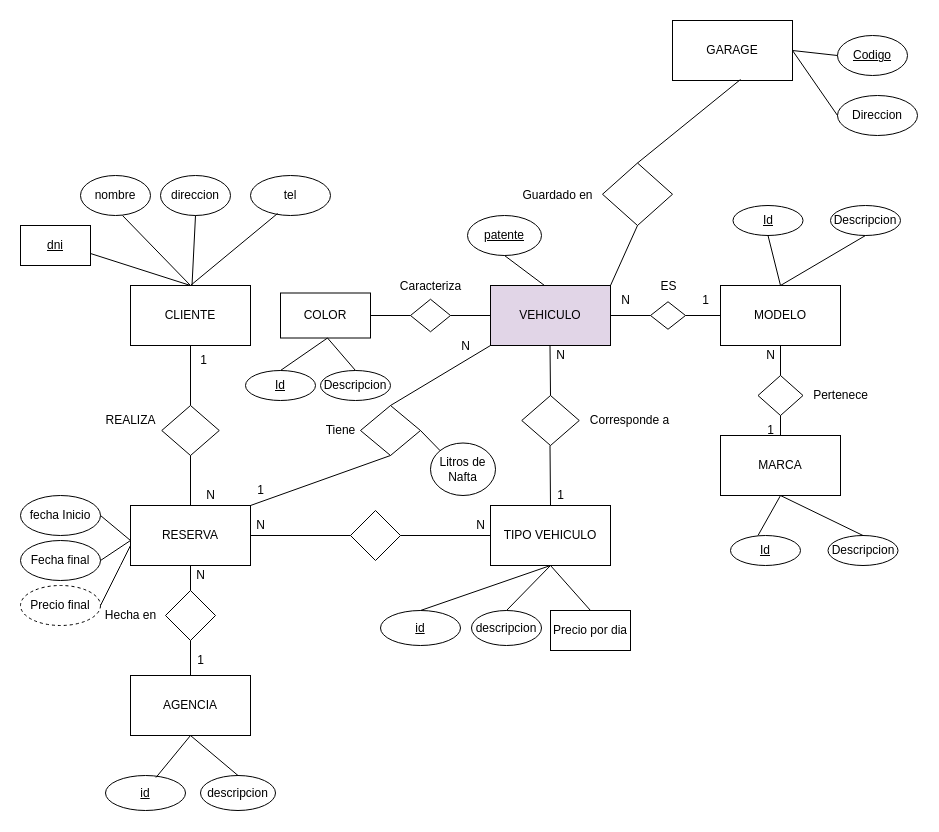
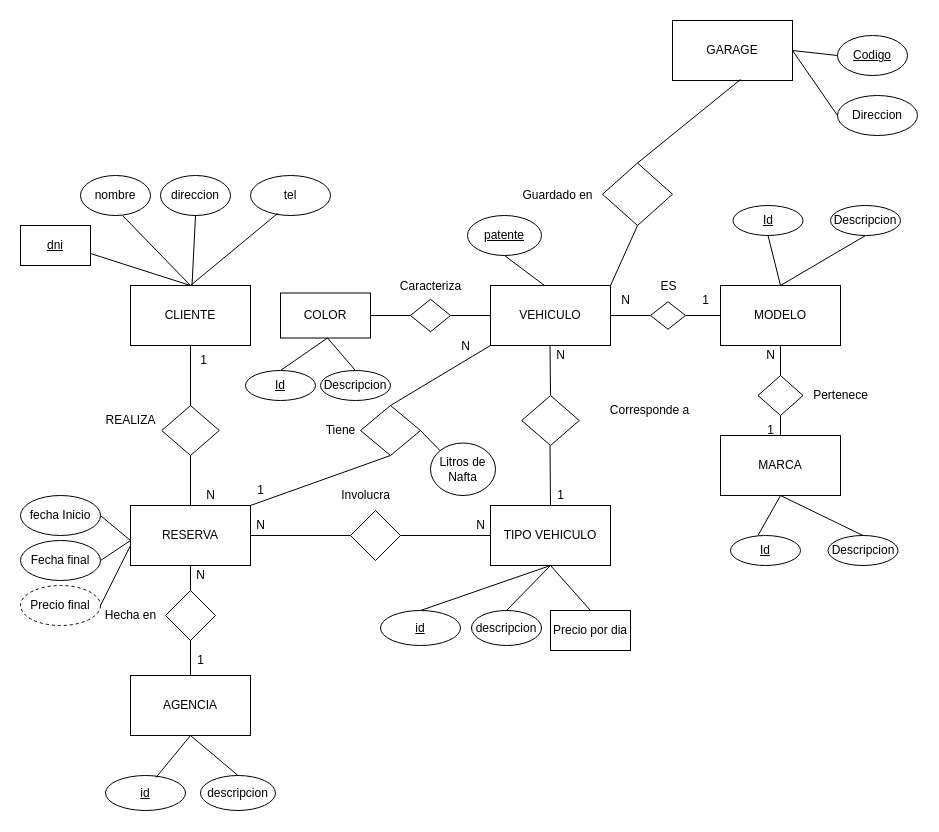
(551, 316) -> (551, 316)
(629, 421) -> (649, 411)
none -> (366, 496)
